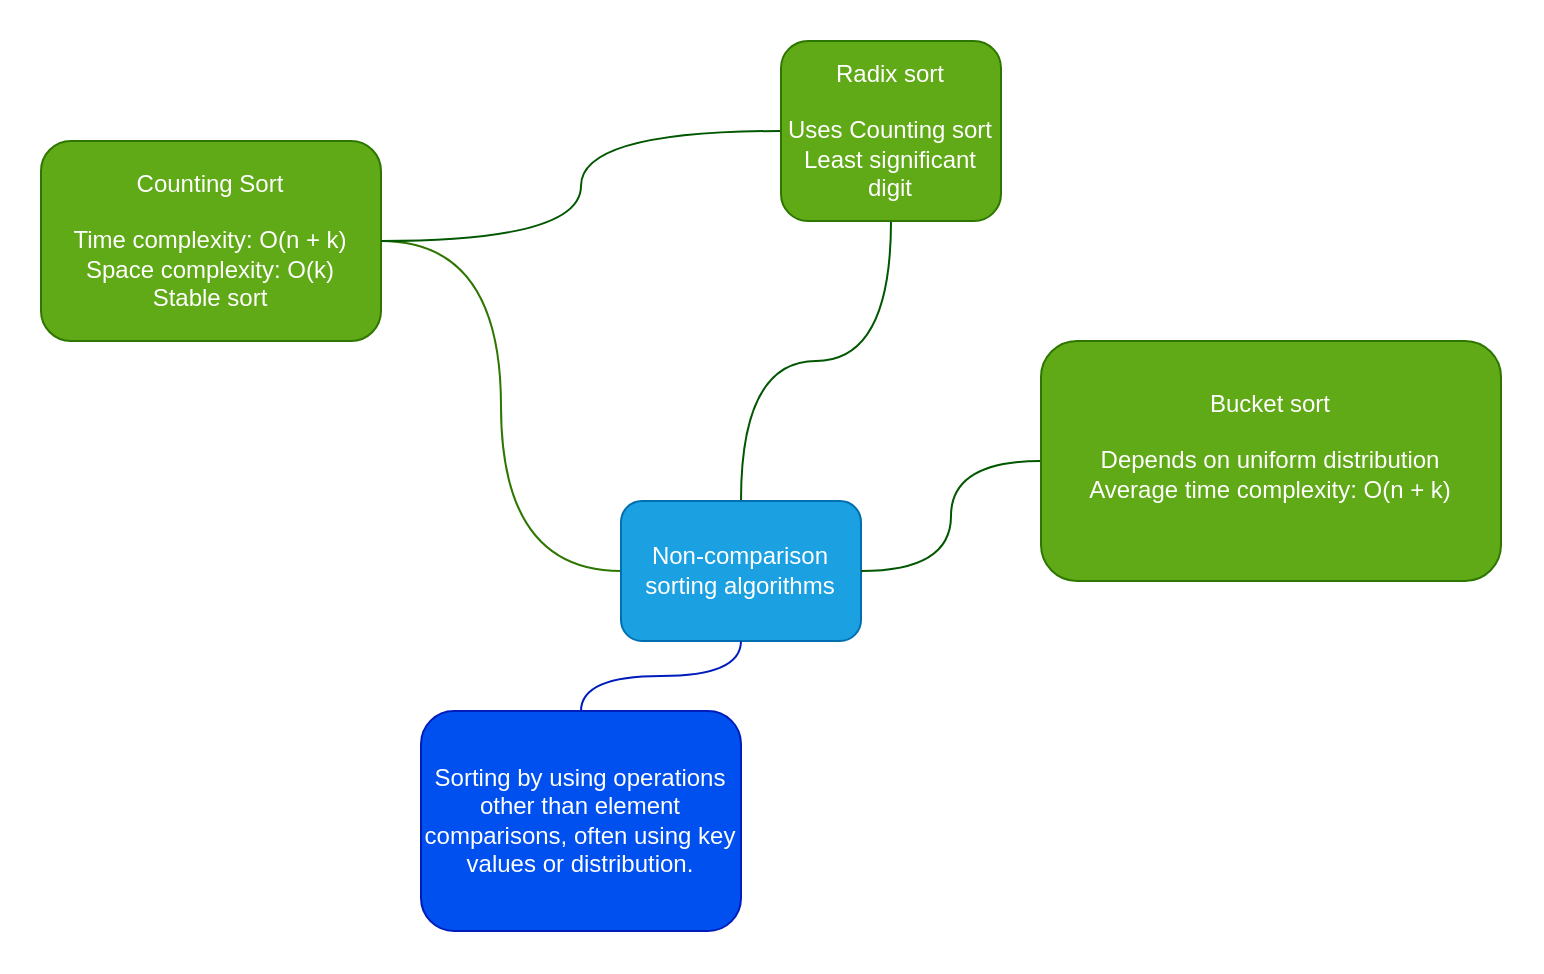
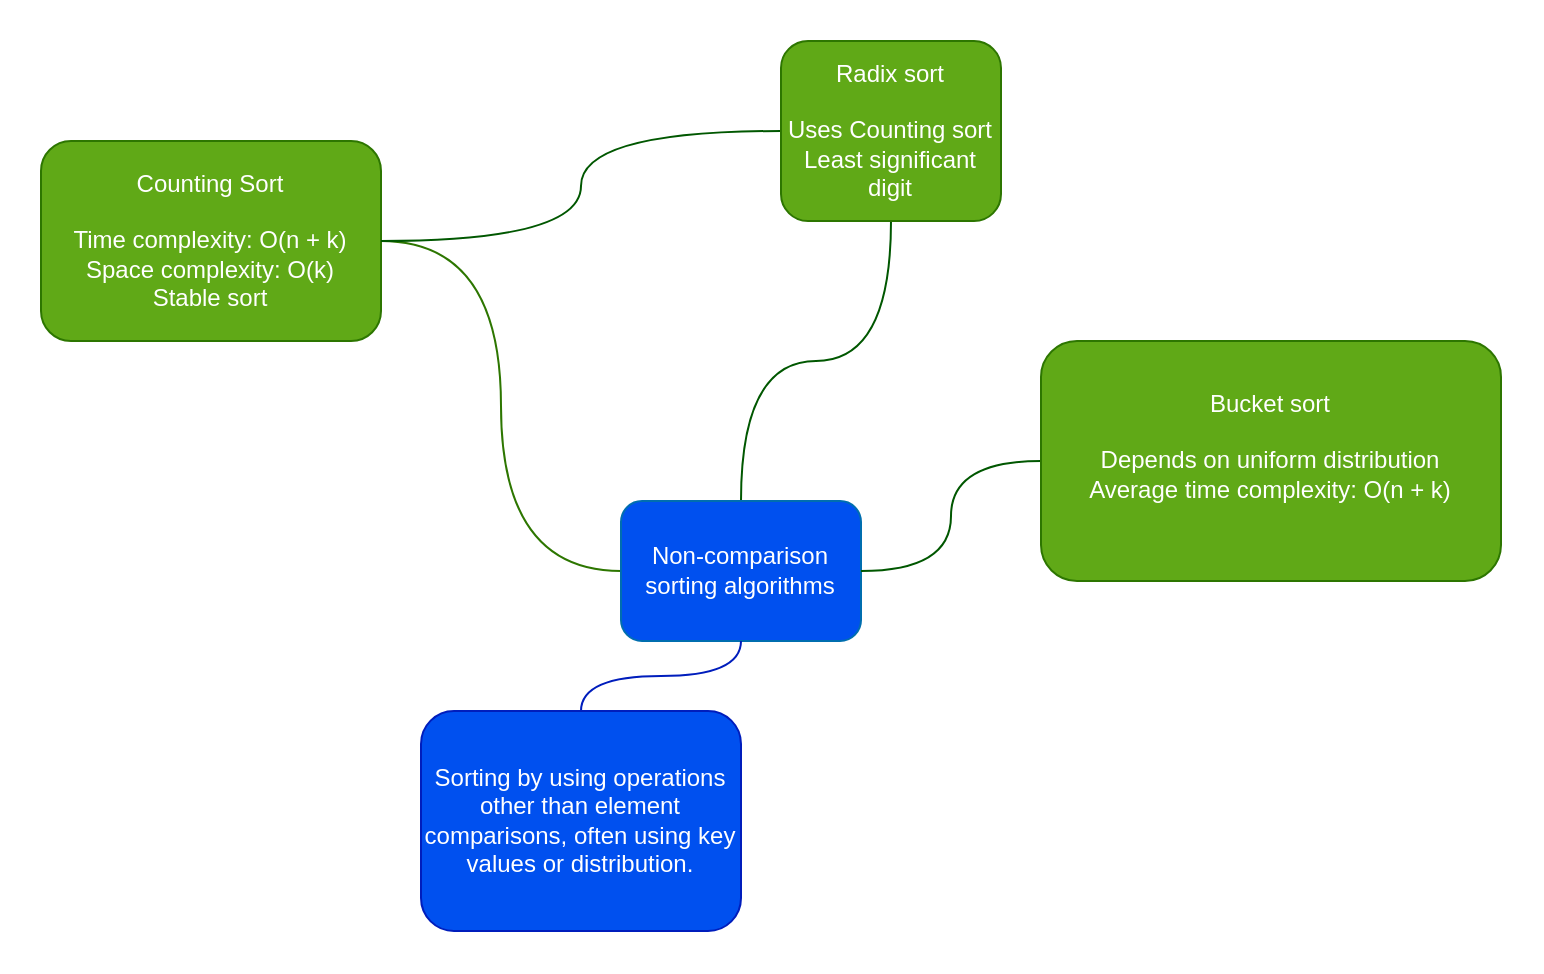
(741, 571) -> (741, 571)
